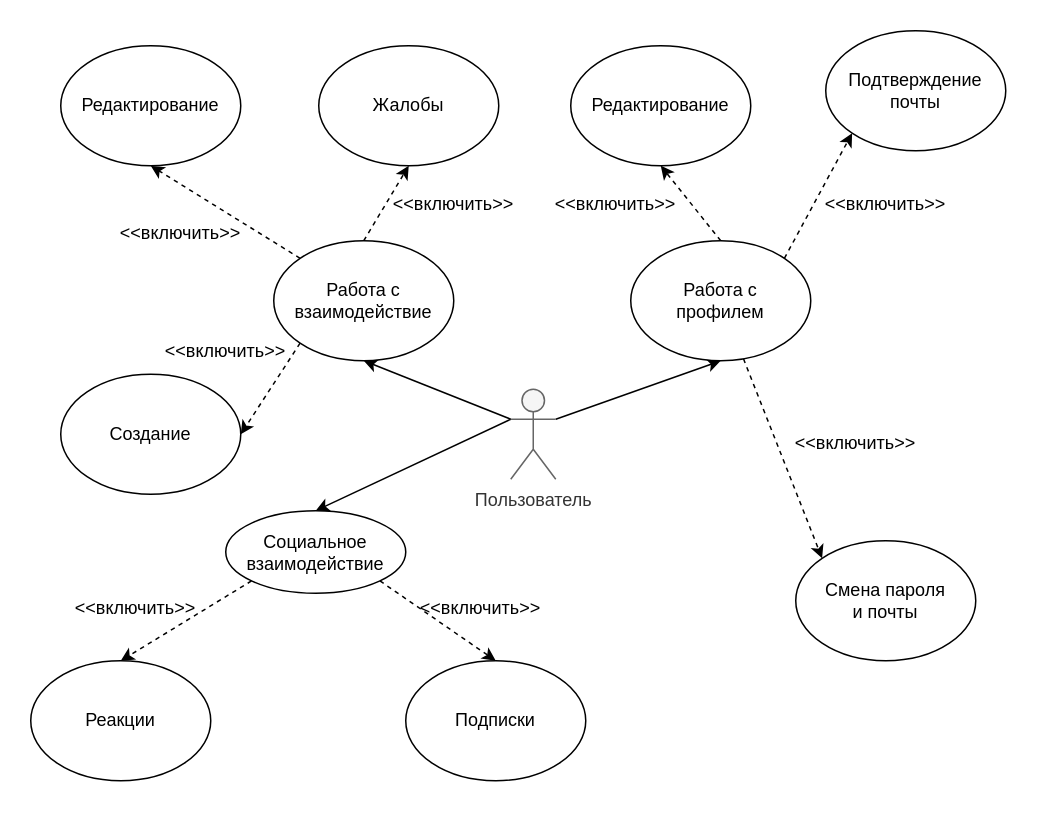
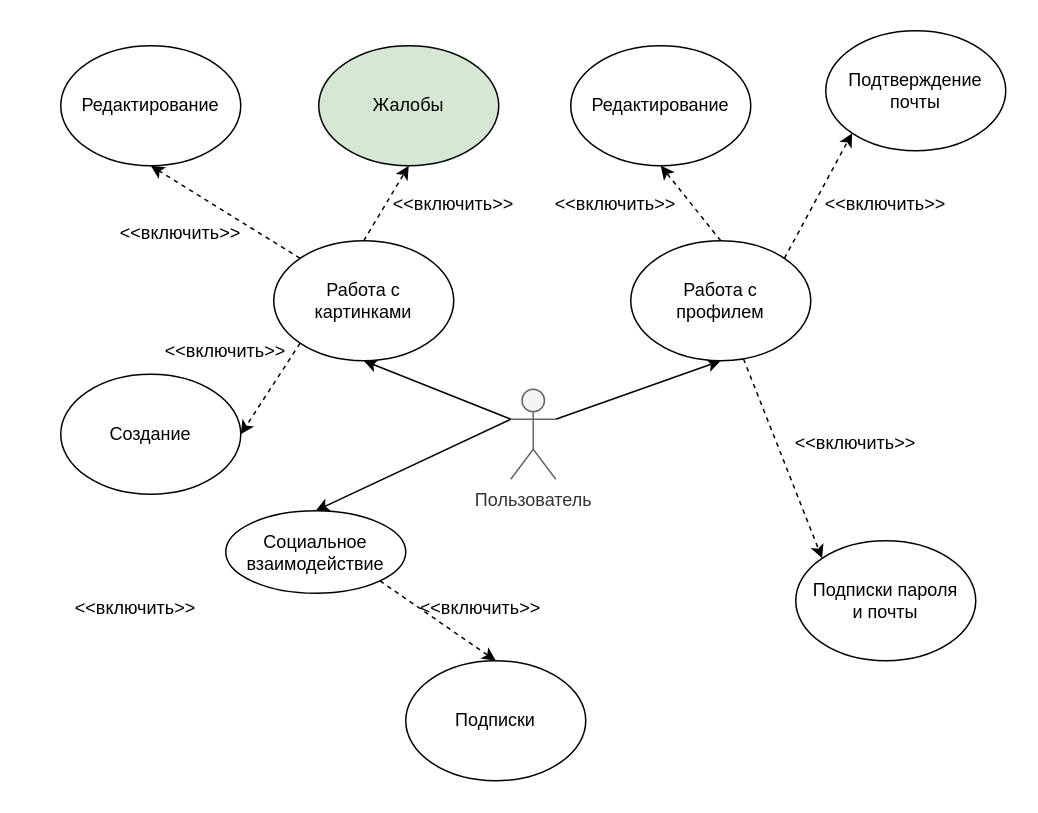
(409, 106) -> (409, 106)
(364, 301) -> (364, 301)
(886, 601) -> (886, 601)
(191, 618) -> none
(121, 721) -> none
